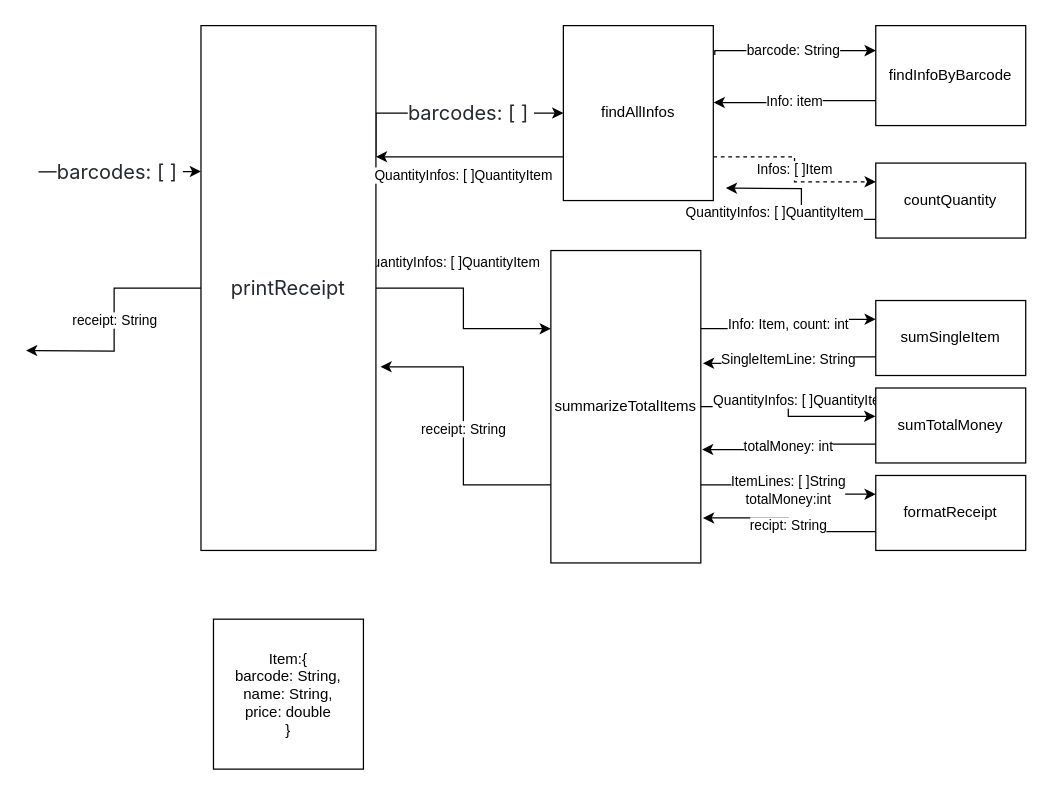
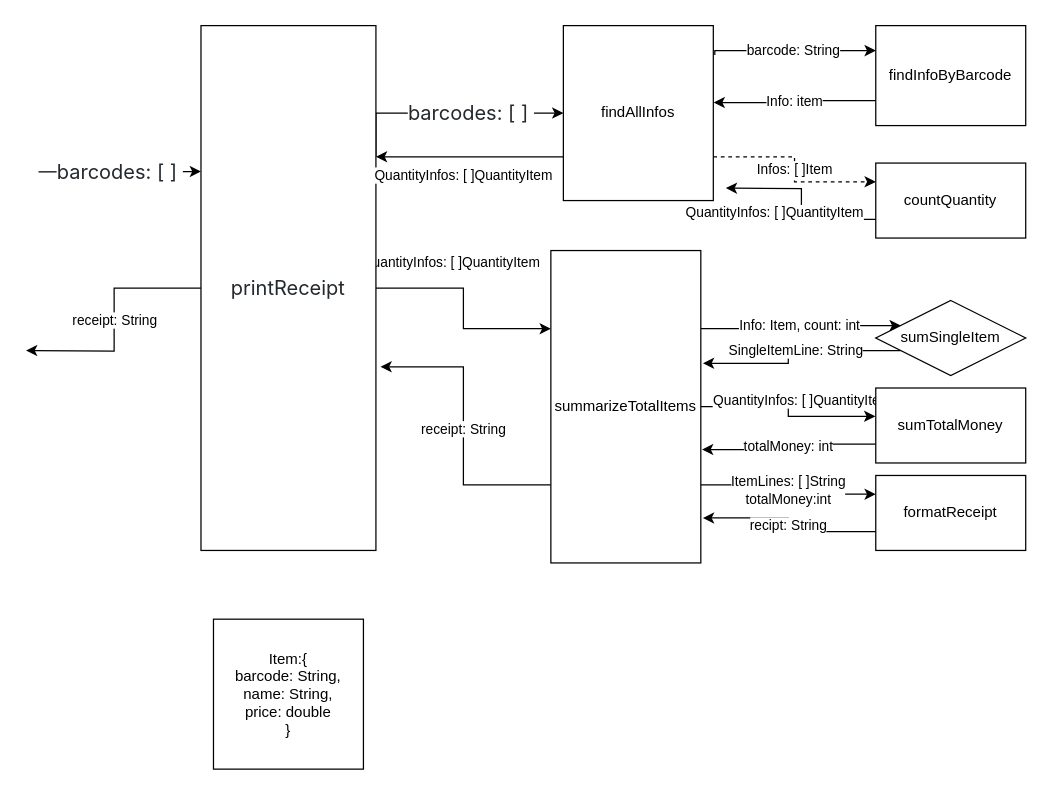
(951, 338) -> (951, 338)
